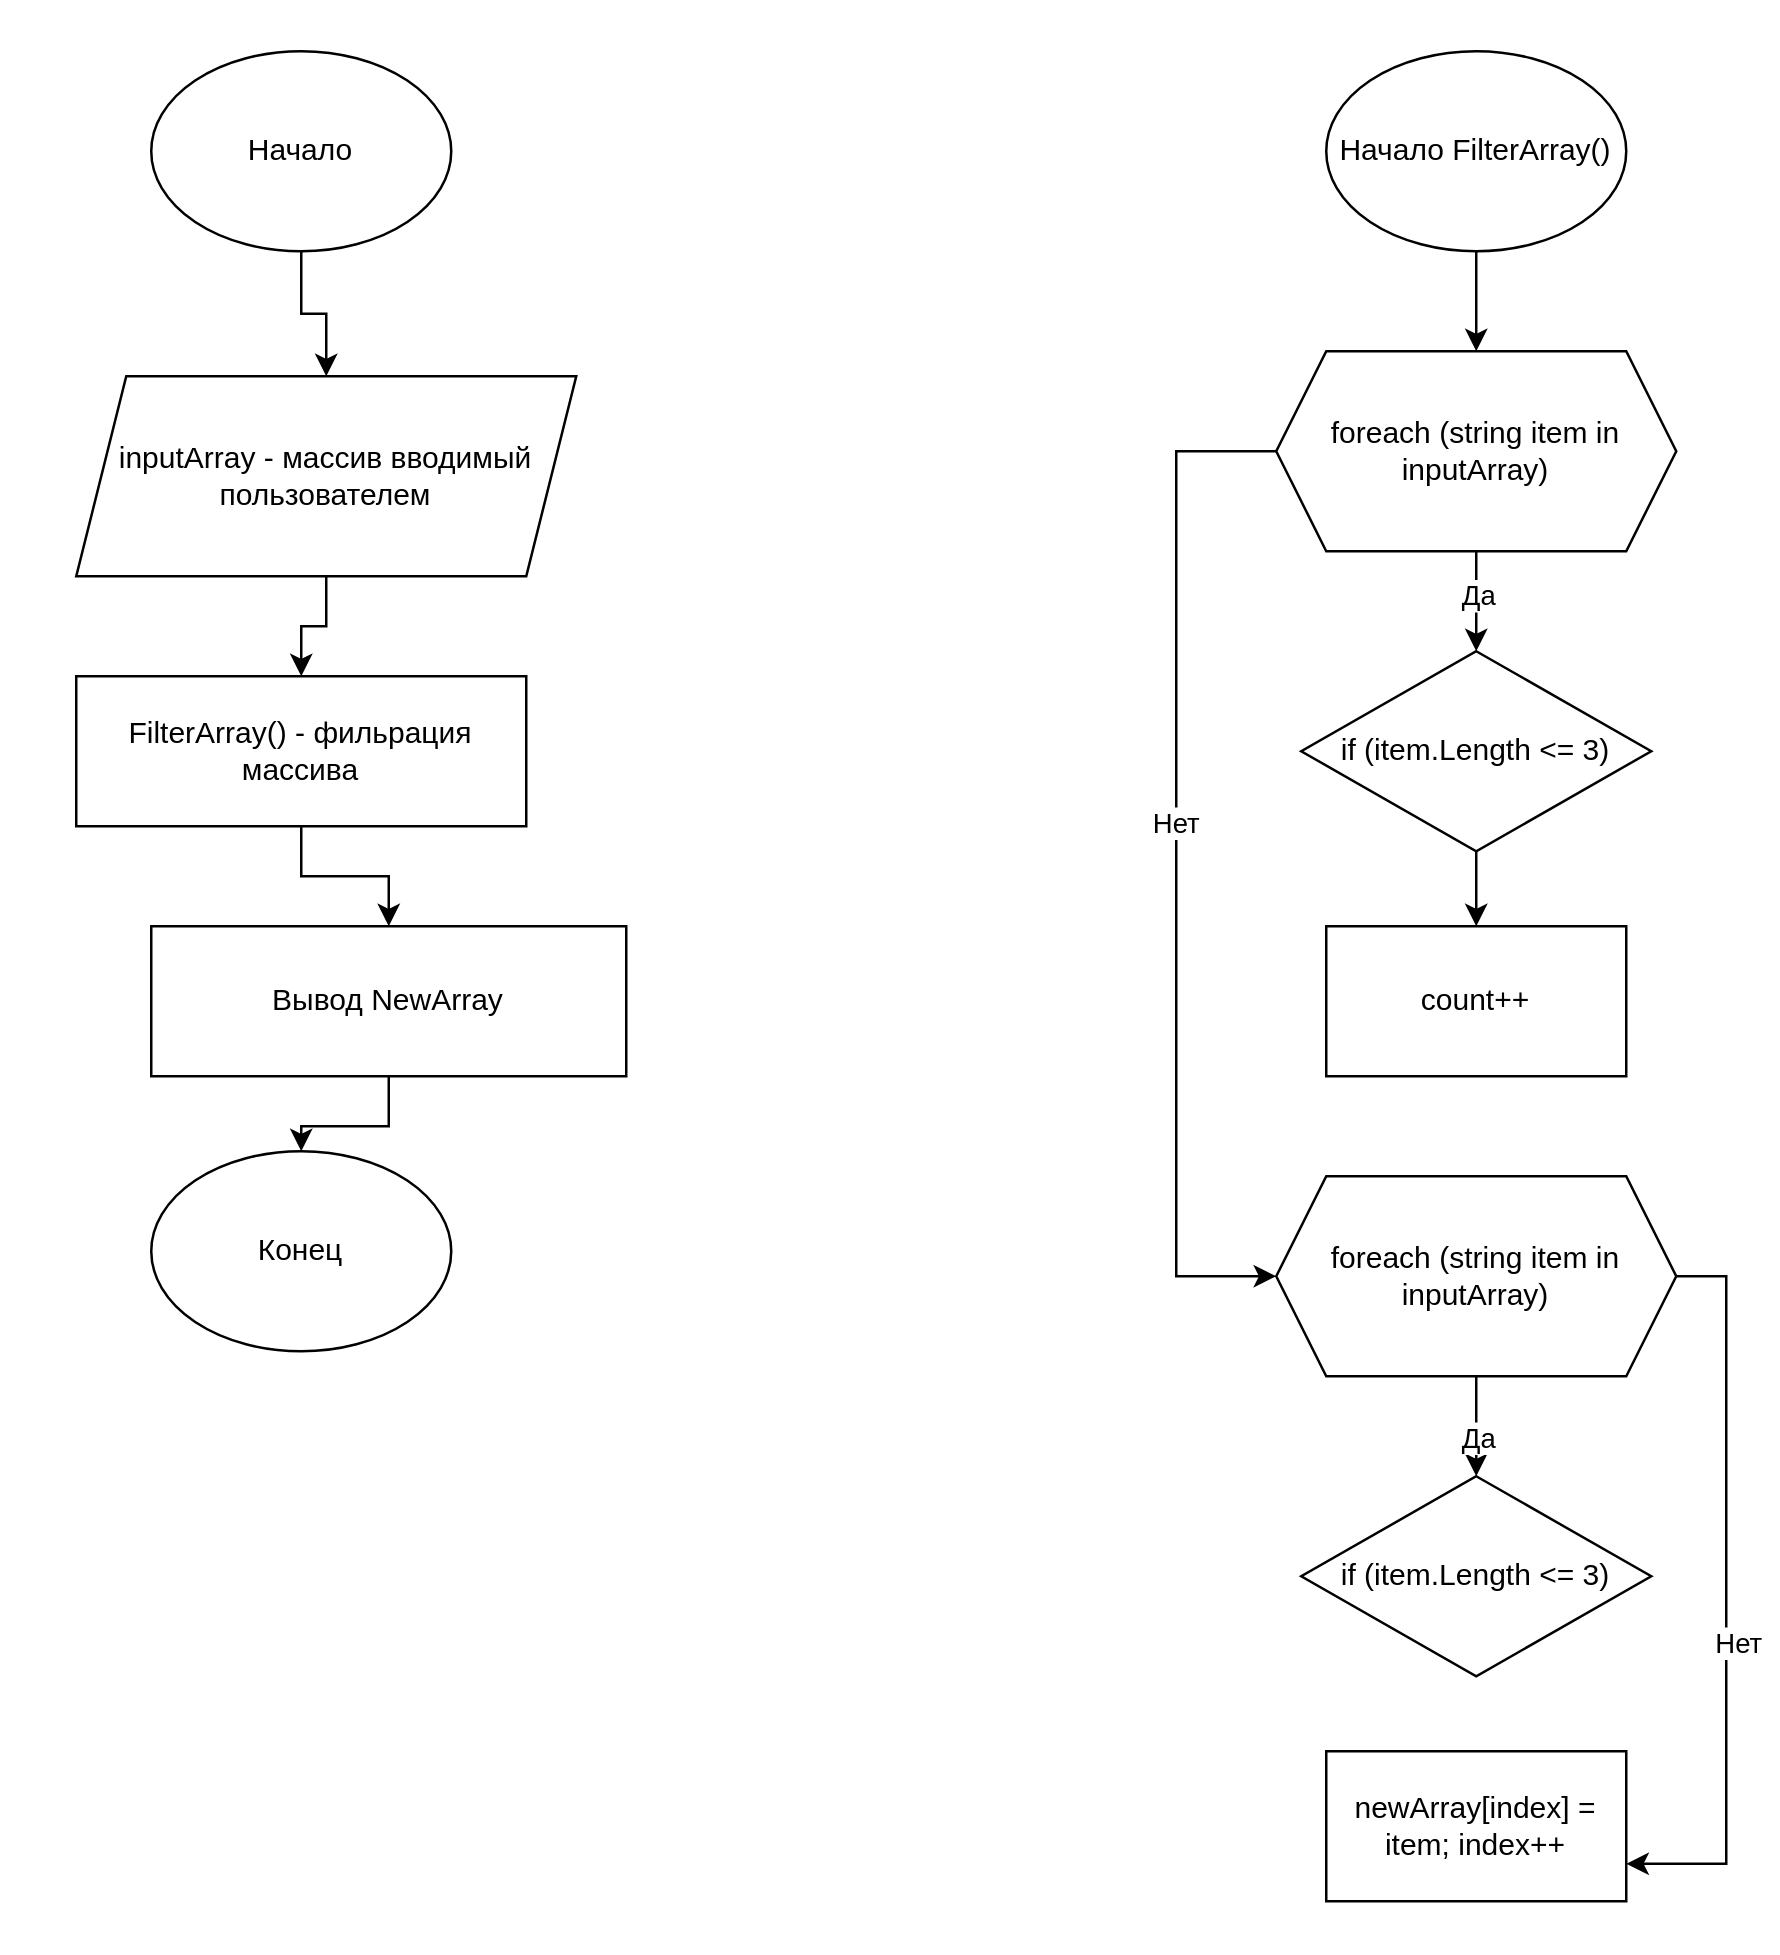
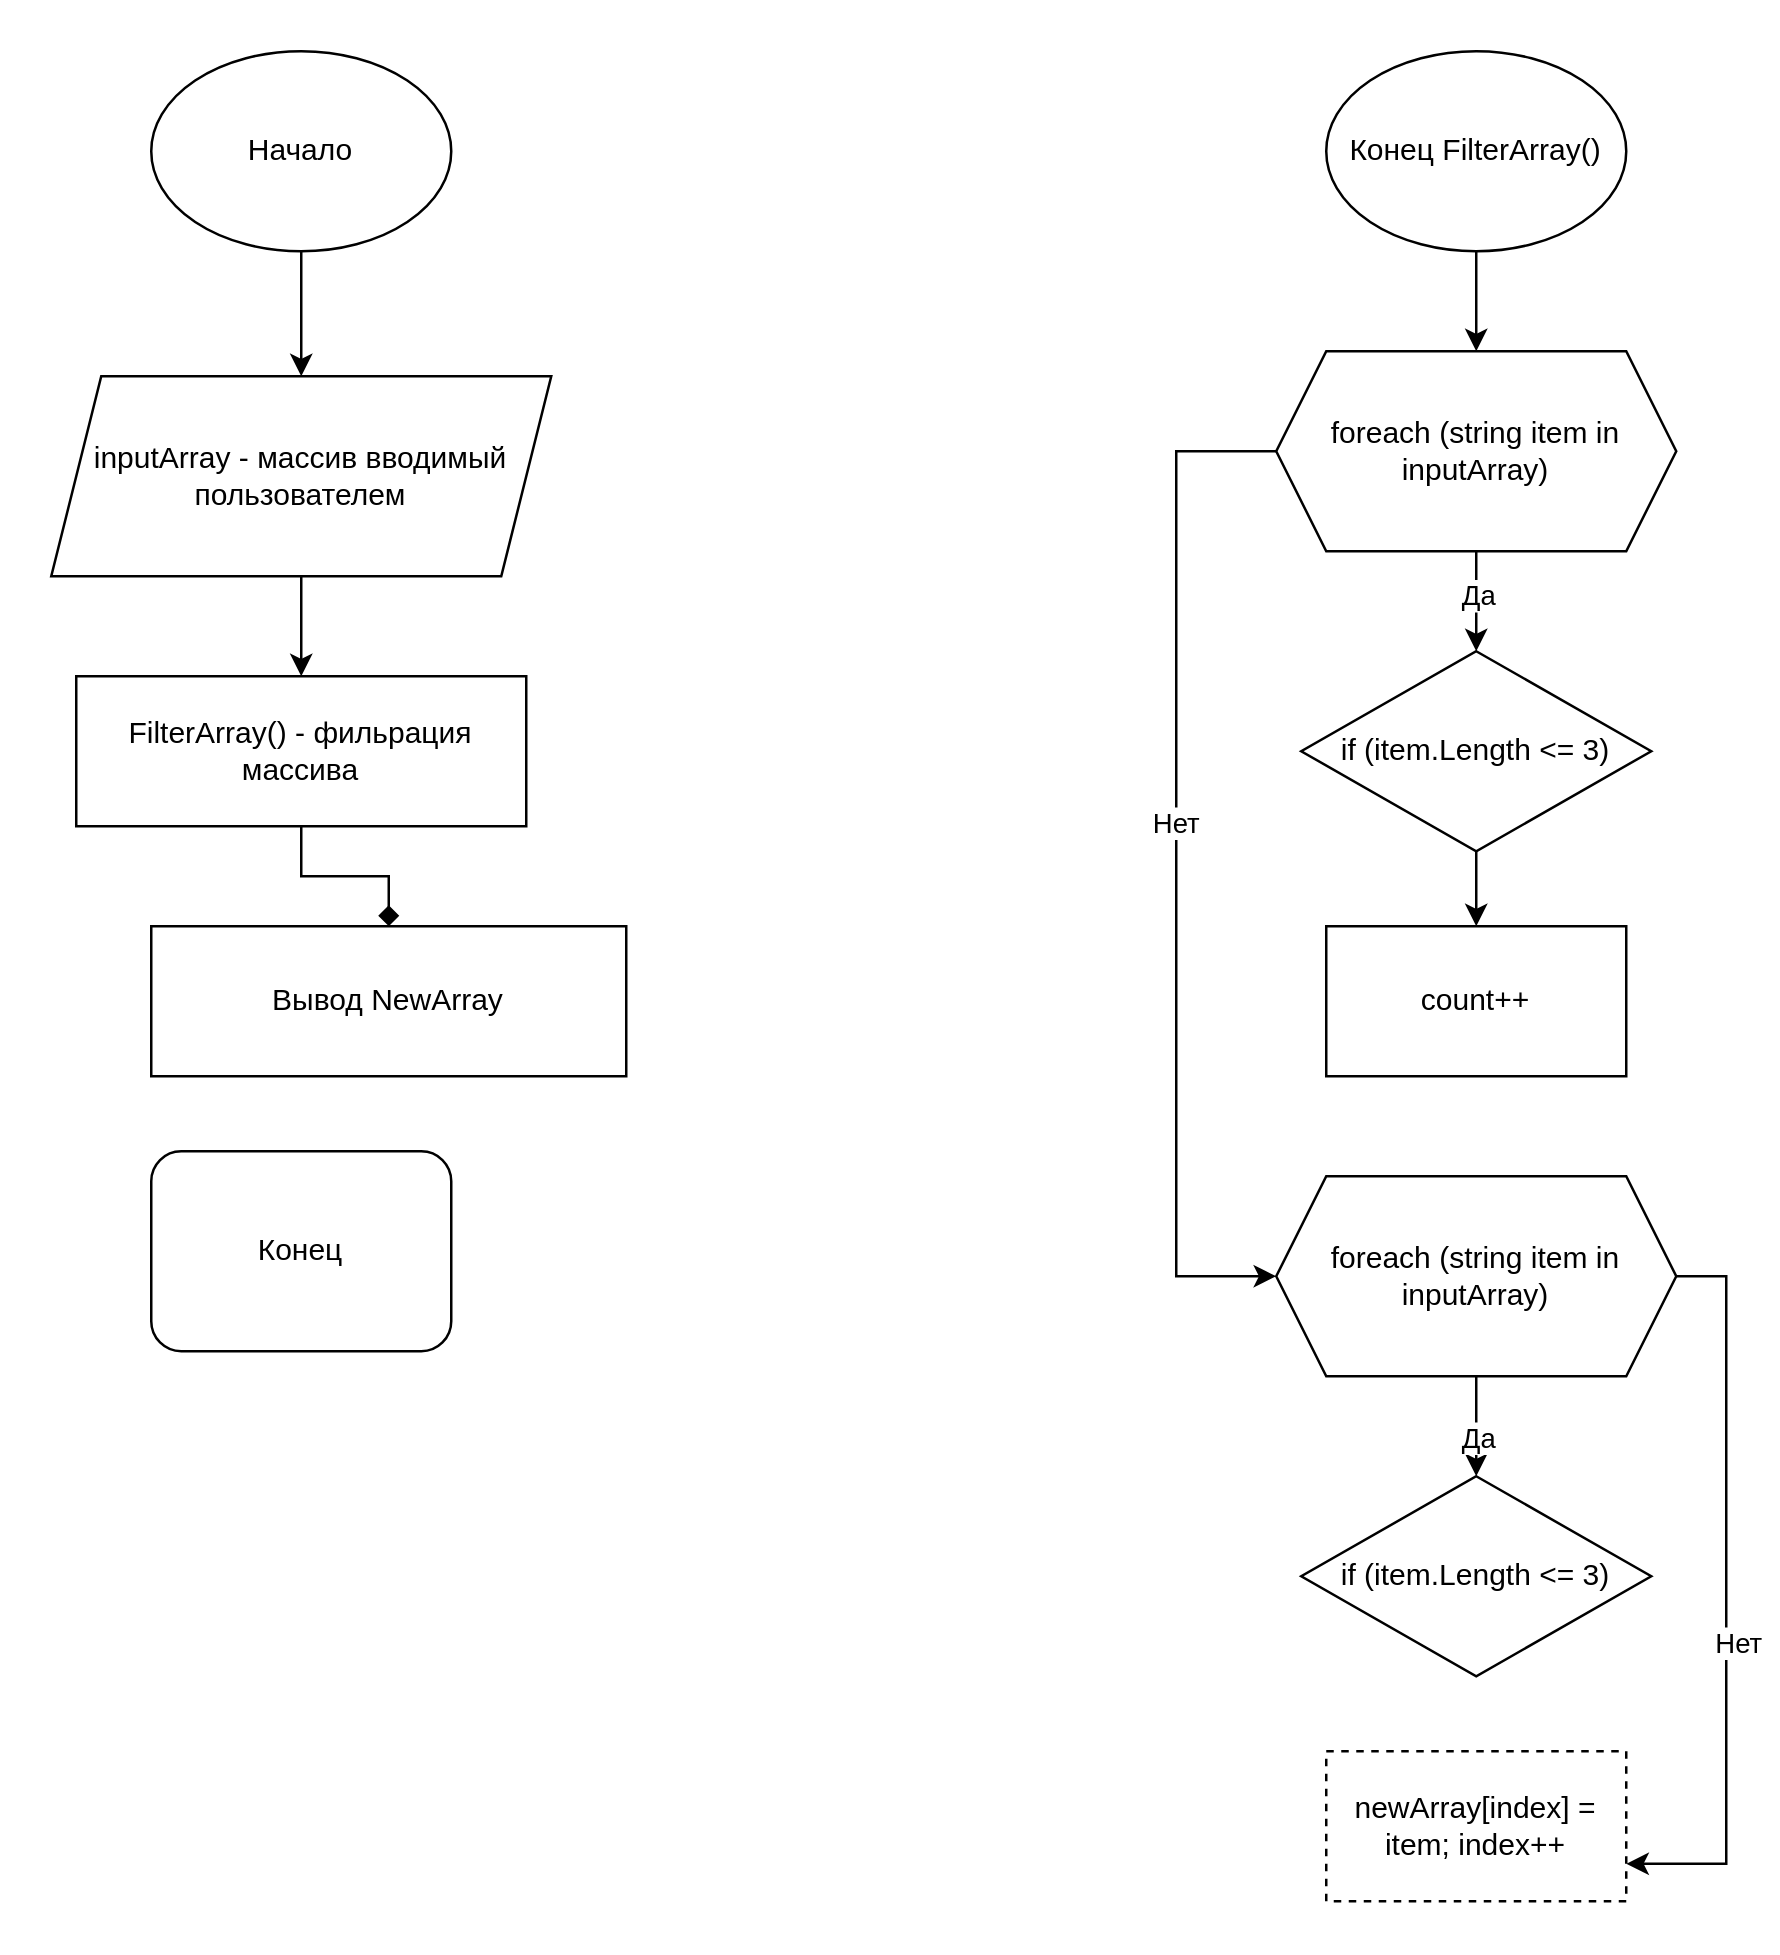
(1476, 151) -> (1476, 151)
(326, 476) -> (301, 476)
(389, 907) -> (389, 906)
(366, 1126) -> none
(301, 1251) -> (301, 1251)
(1476, 1826) -> (1476, 1826)
